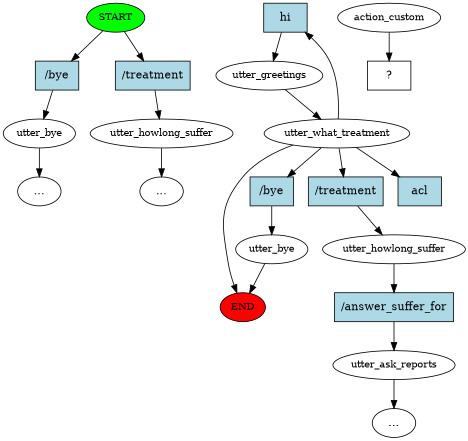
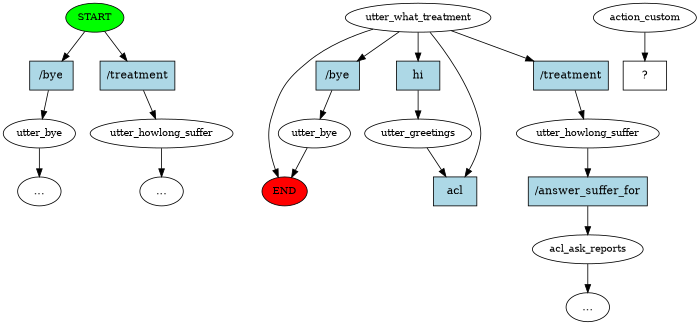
(300, 102) -> (434, 159)
(394, 365) -> (588, 249)
